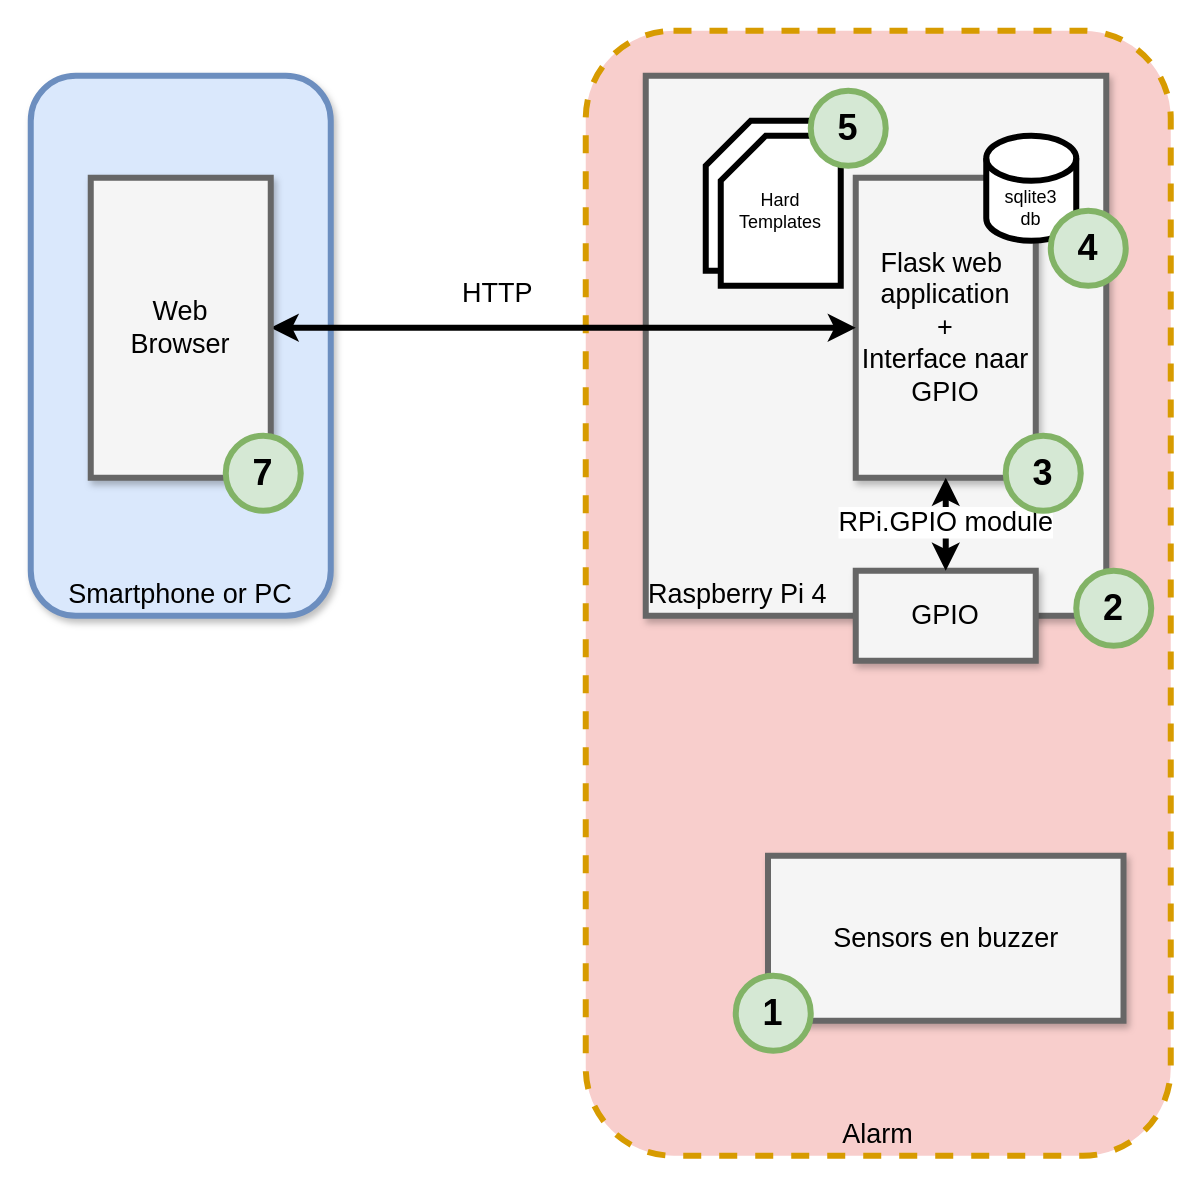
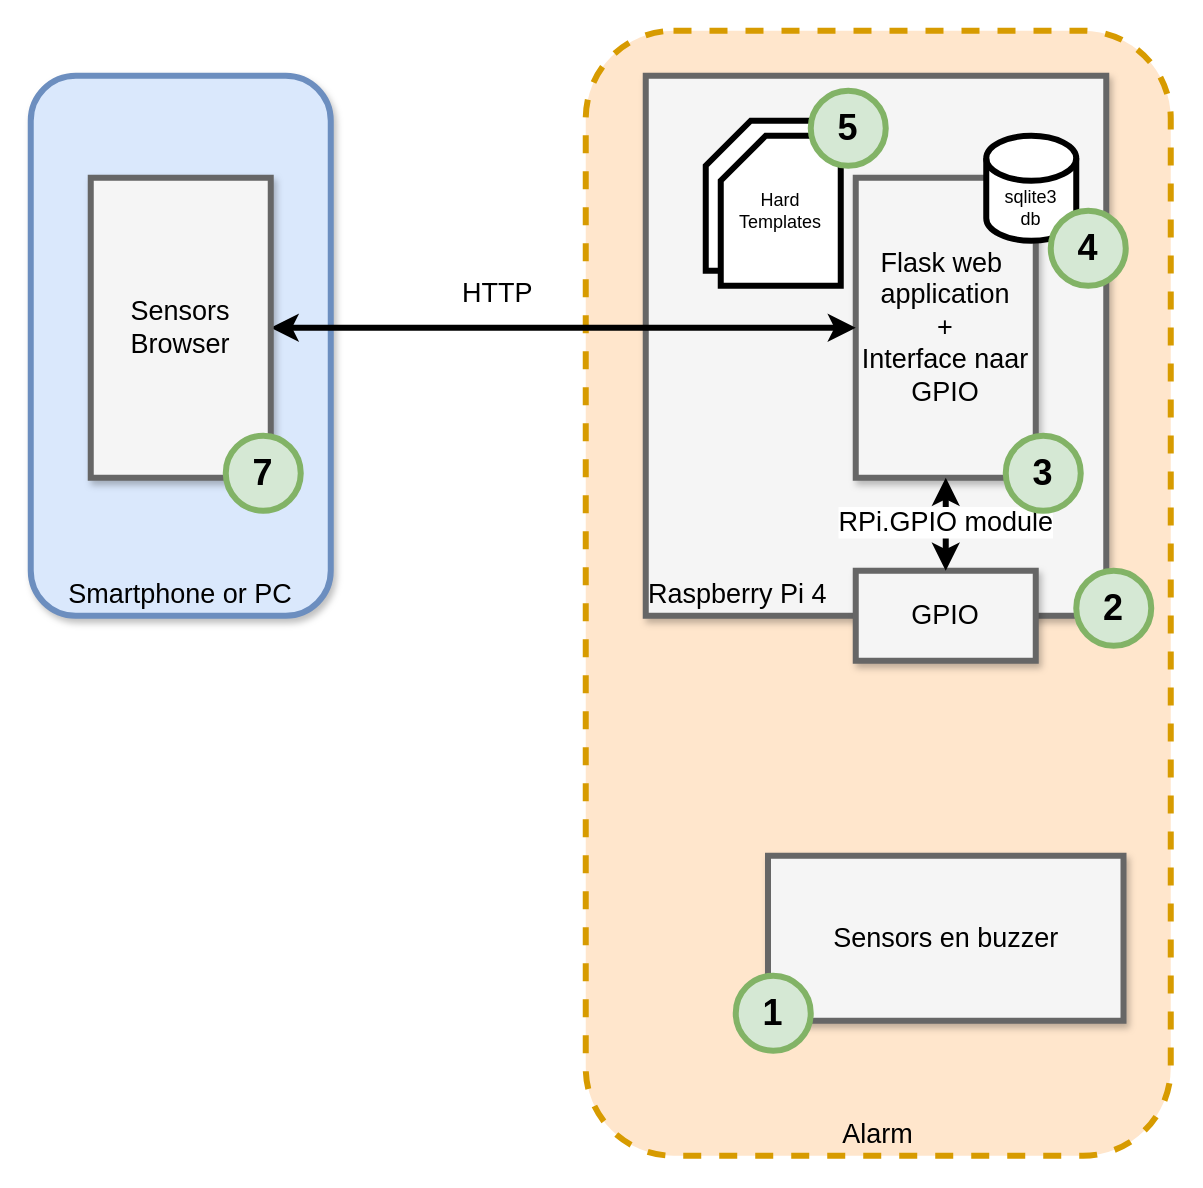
(181, 328) -> (181, 328)
(878, 1135) -> (878, 1135)
